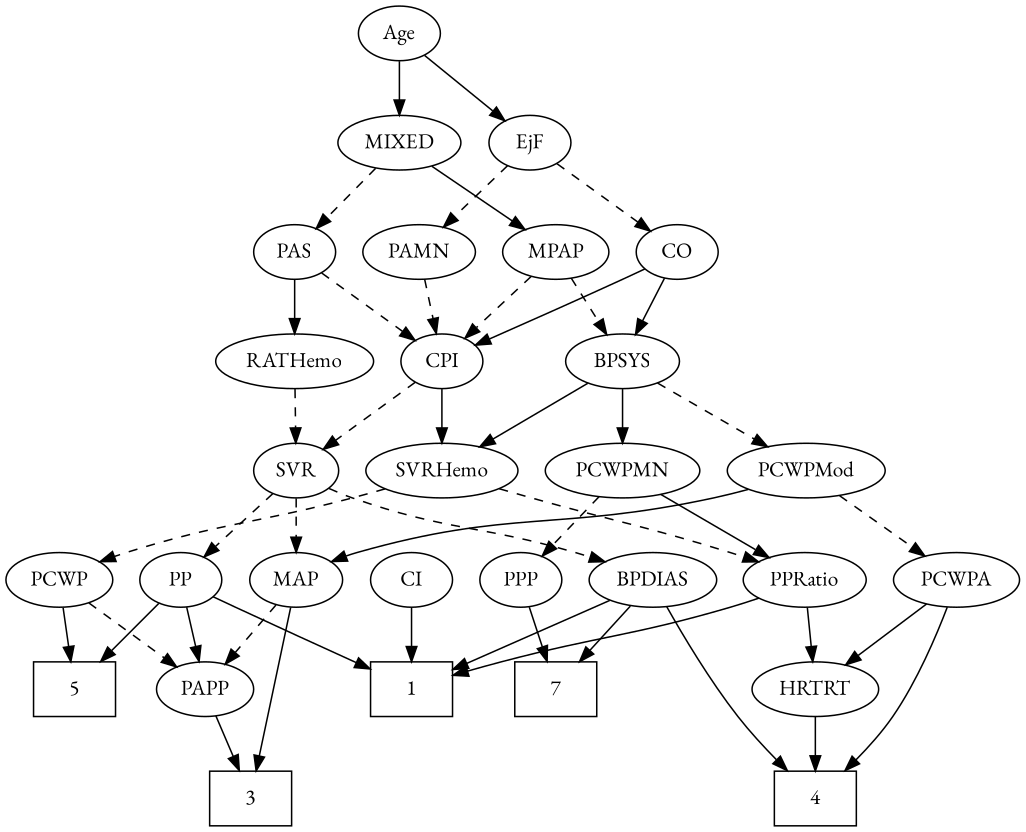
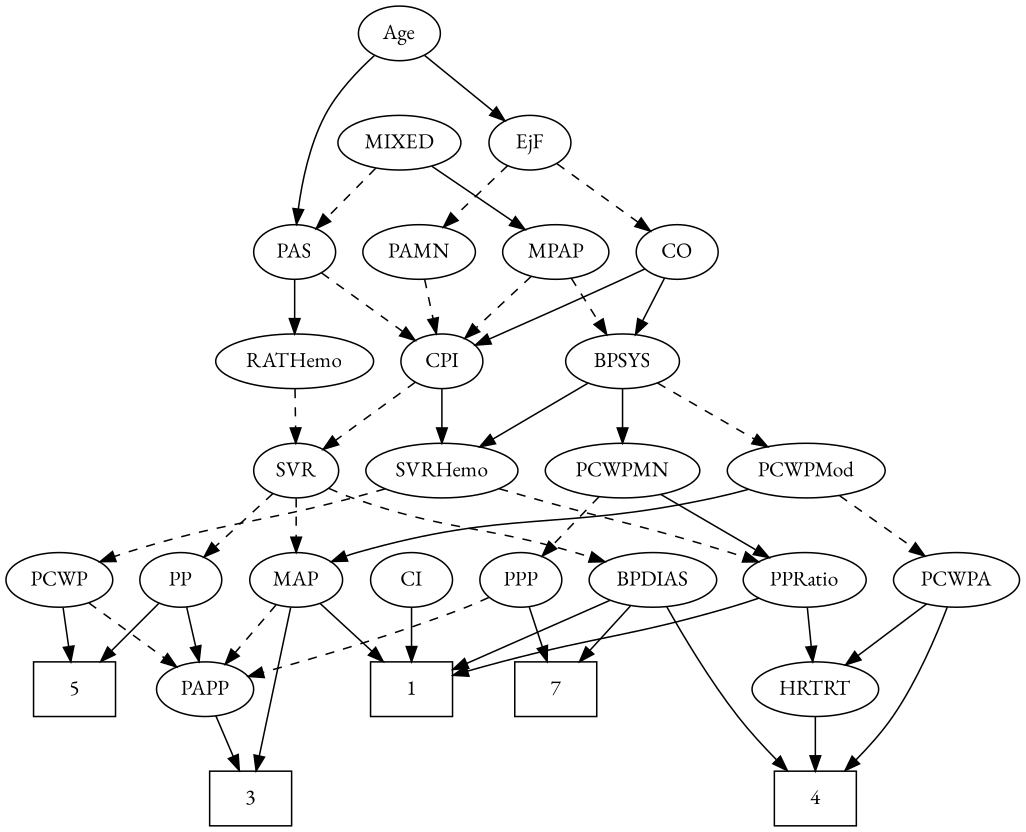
(399, 81) -> (321, 124)
(274, 625) -> (346, 627)
none -> (377, 638)
